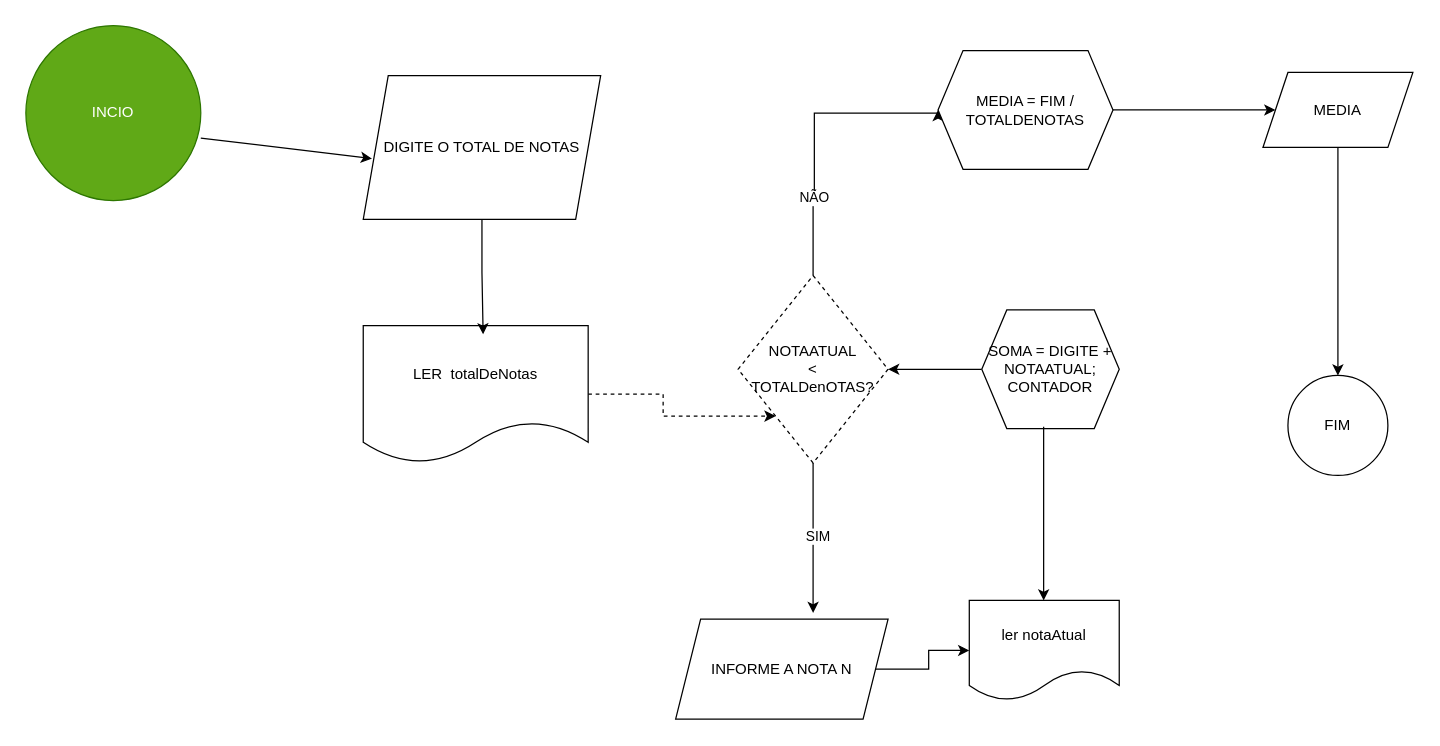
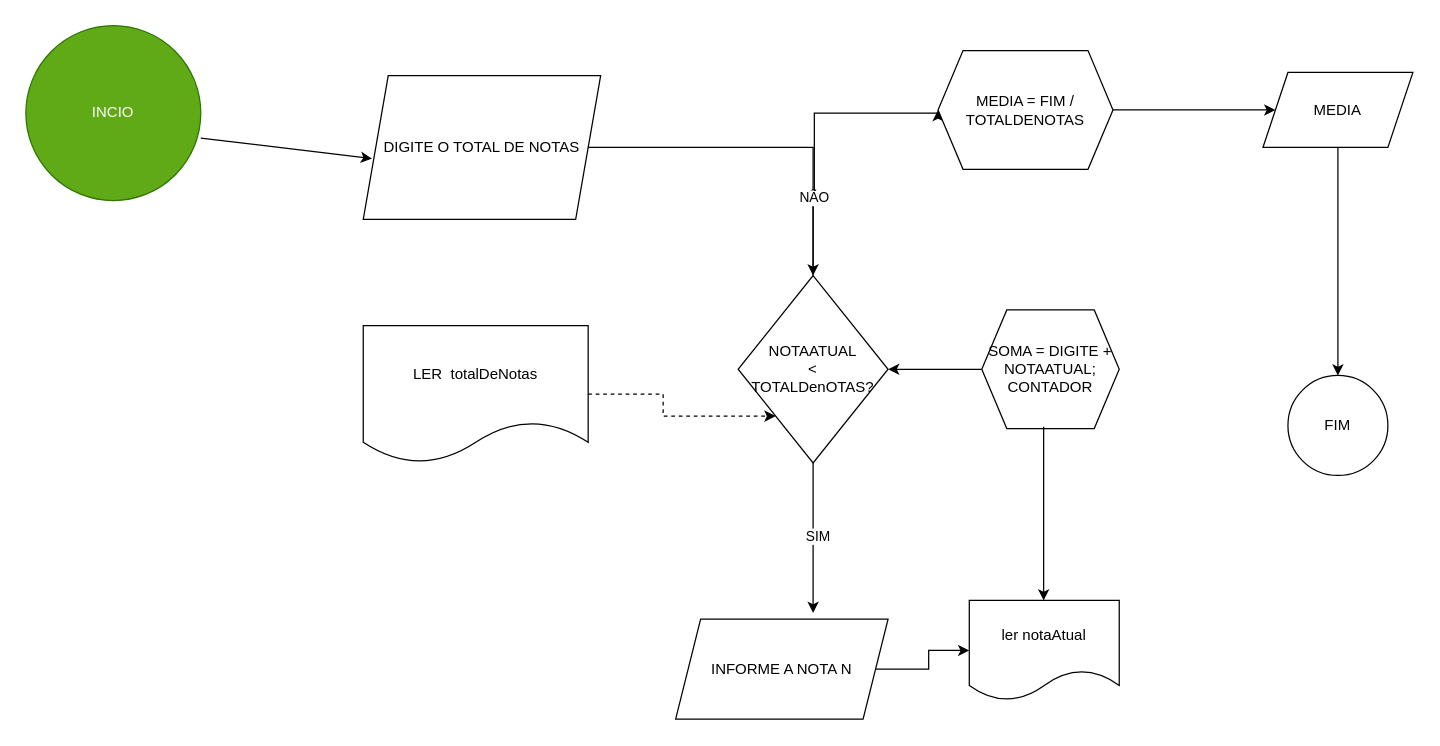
(482, 273) -> (699, 148)
(813, 369) -> (813, 369)
